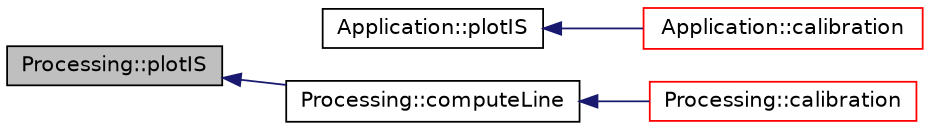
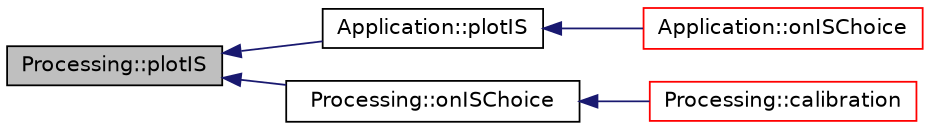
(783, 28) -> (783, 28)
none -> (282, 46)
(433, 101) -> (433, 101)
